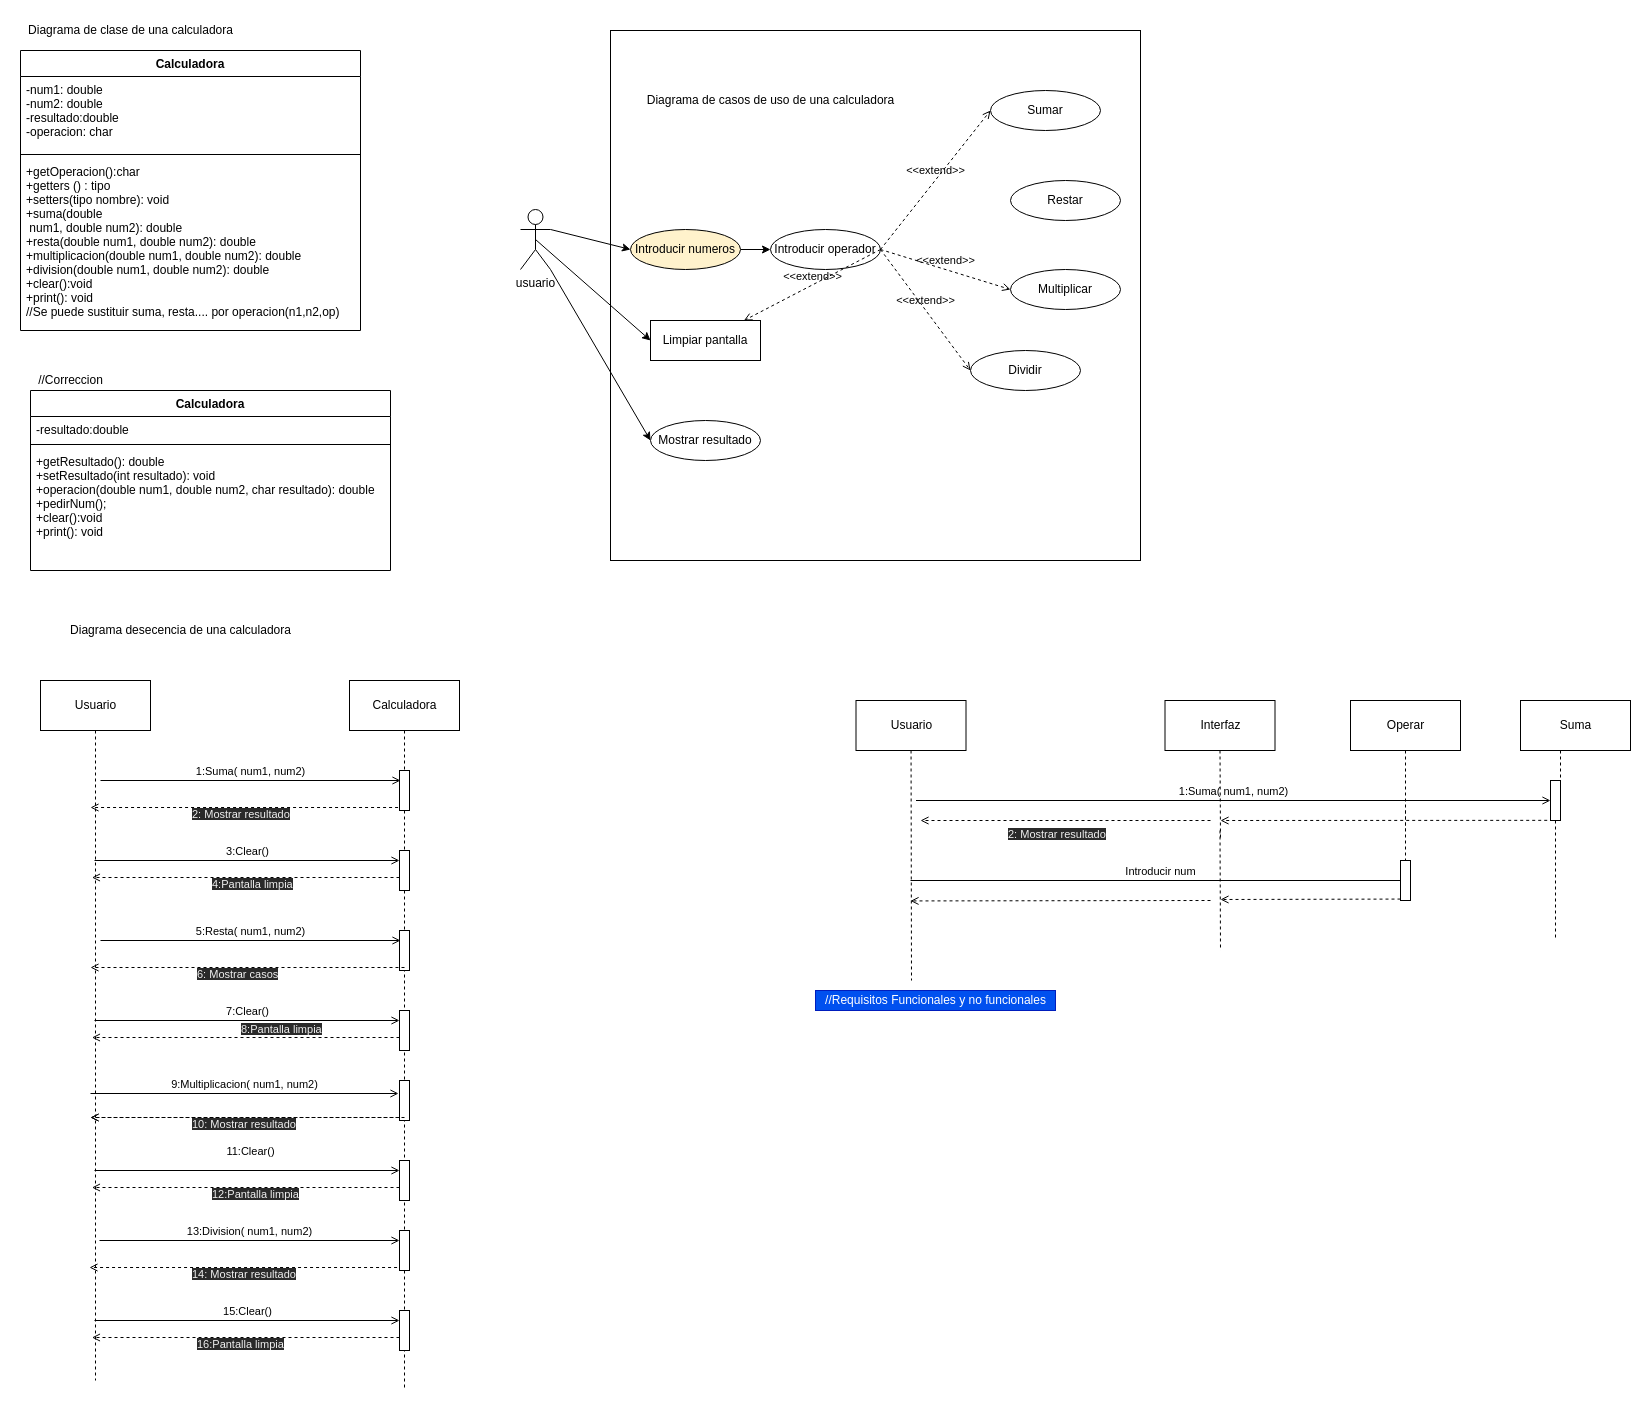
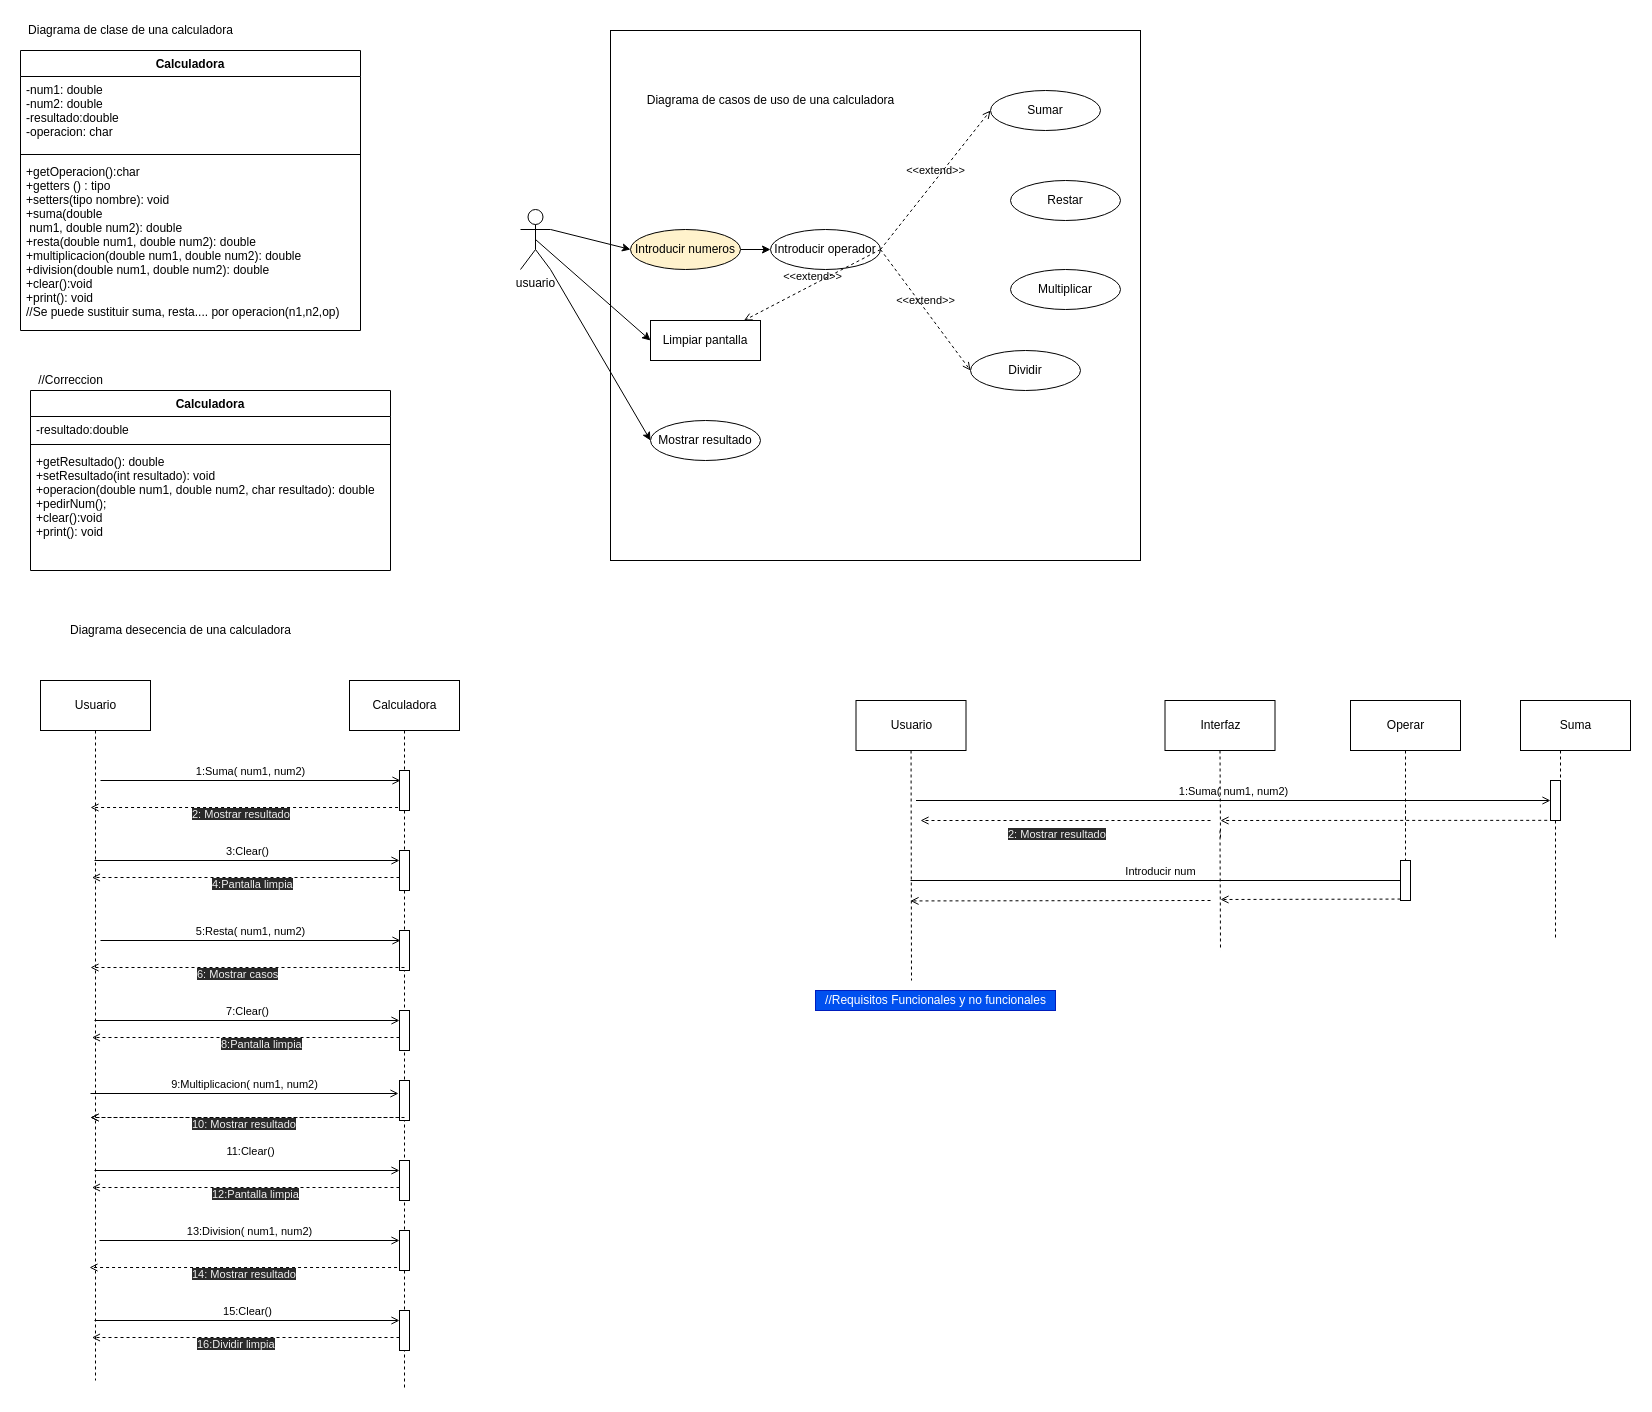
(946, 270) -> none
(305, 1031) -> (285, 1046)
(247, 1345) -> (242, 1345)
